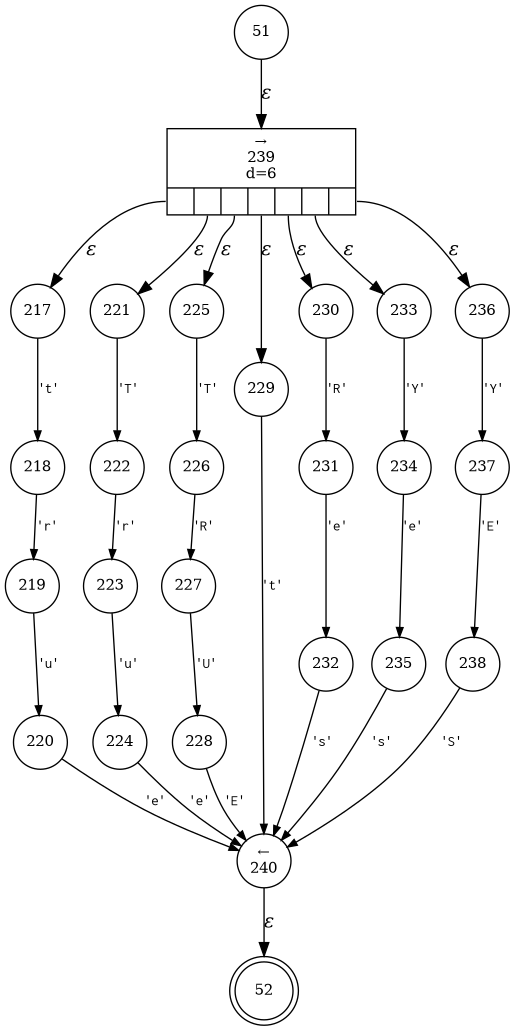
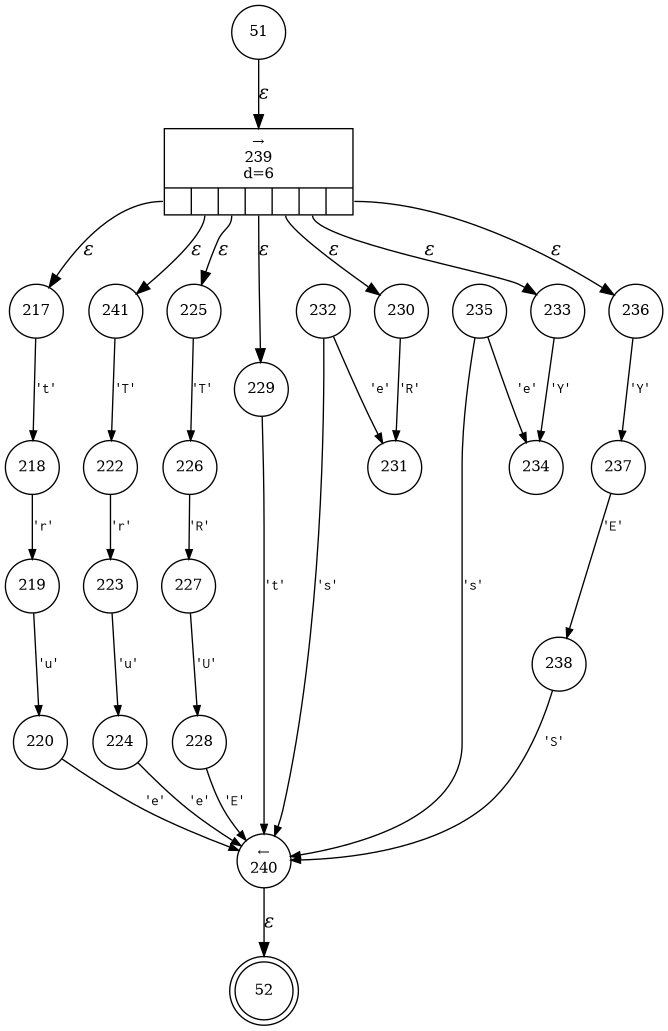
(117, 311) -> (116, 311)
(326, 561) -> (355, 386)
(402, 561) -> (505, 386)
